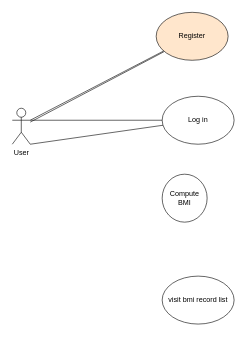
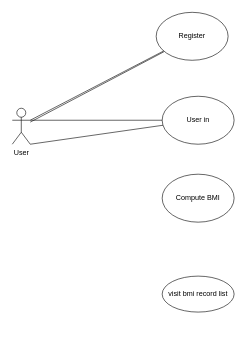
(192, 36) -> (192, 36)
(198, 120) -> (198, 120)
(185, 198) -> (198, 198)
(198, 300) -> (198, 294)
